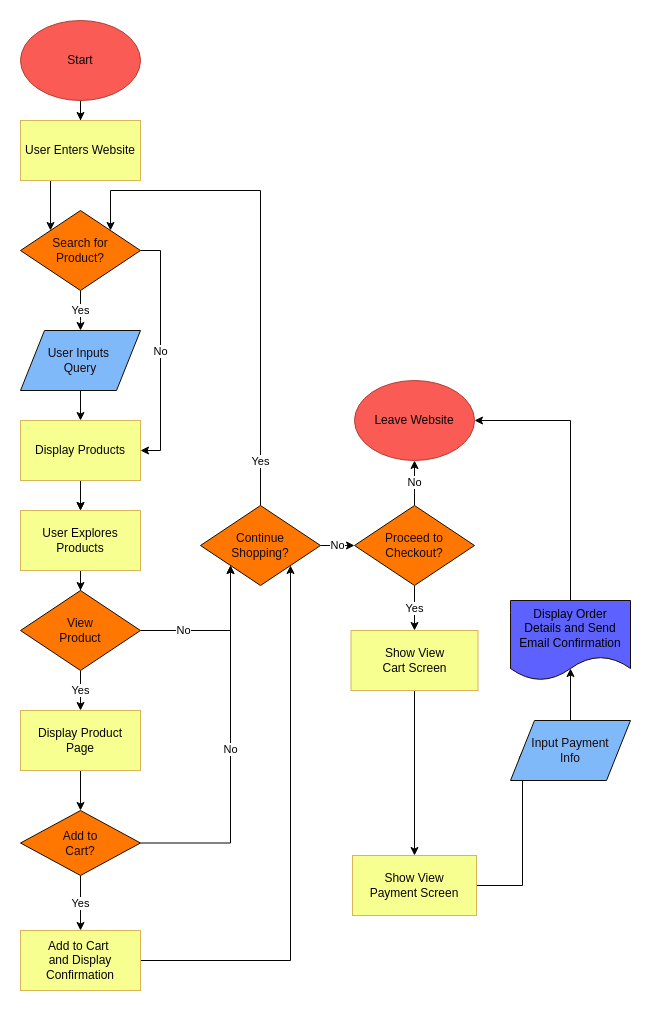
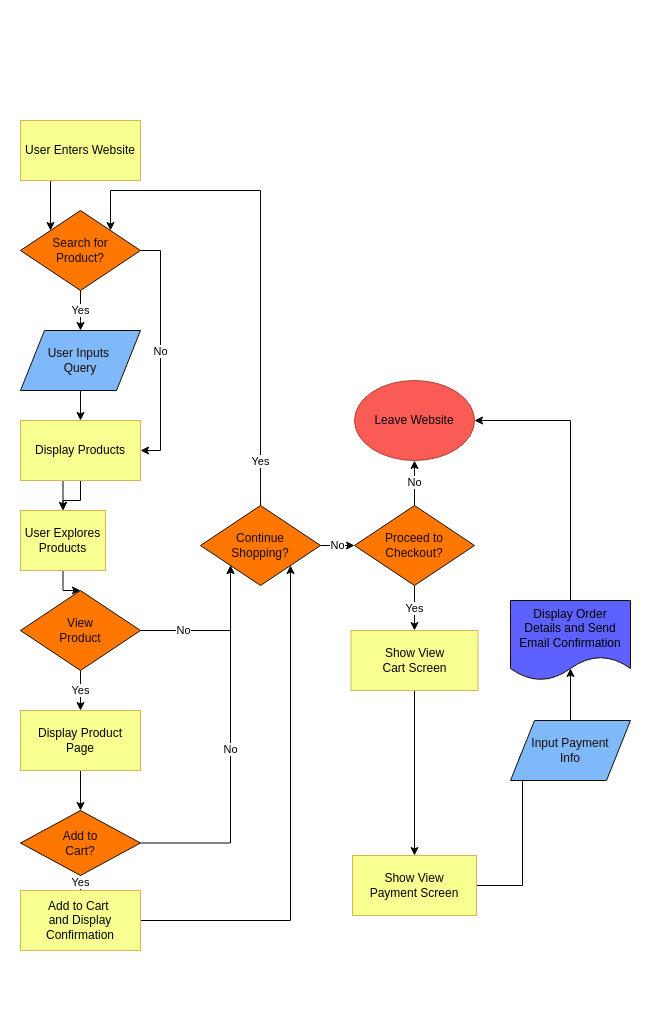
(81, 61) -> none
(81, 115) -> none
(81, 541) -> (63, 541)
(81, 961) -> (81, 921)
